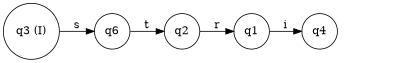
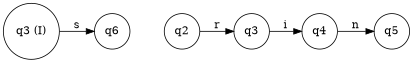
(143, 31) -> none
(252, 31) -> (252, 31)
none -> (392, 31)
